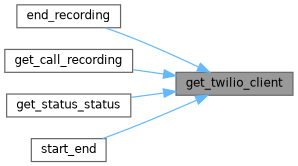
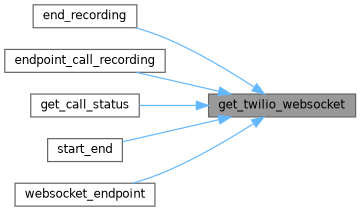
(69, 61) -> (85, 61)
(234, 84) -> (282, 105)
(69, 105) -> (85, 105)
none -> (85, 195)
